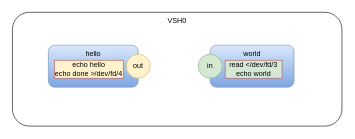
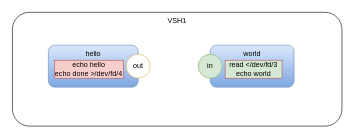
(177, 21) -> (177, 21)
(138, 66) -> (138, 66)
(89, 69) -> (89, 69)
